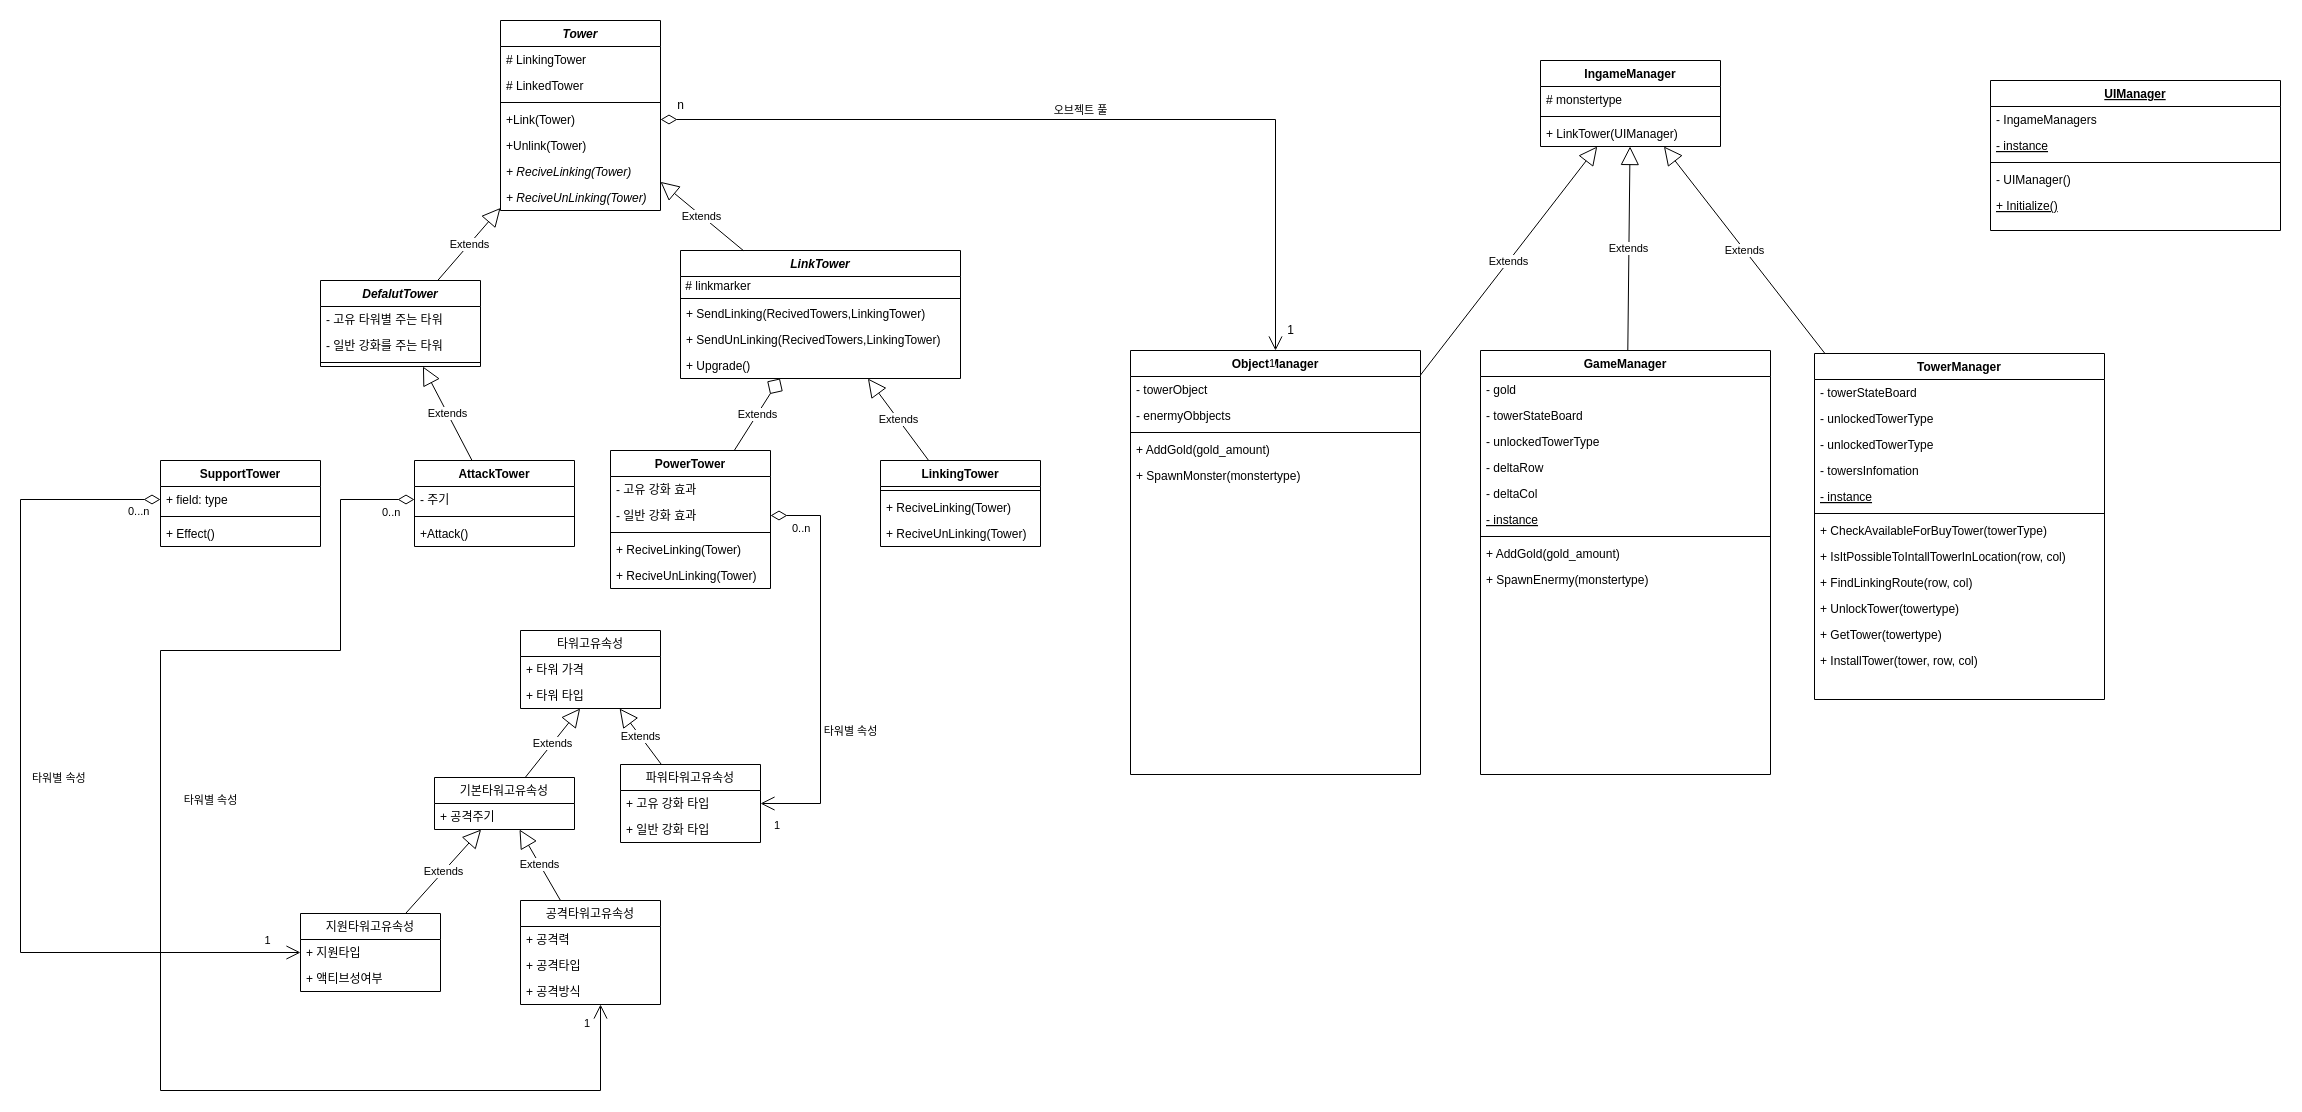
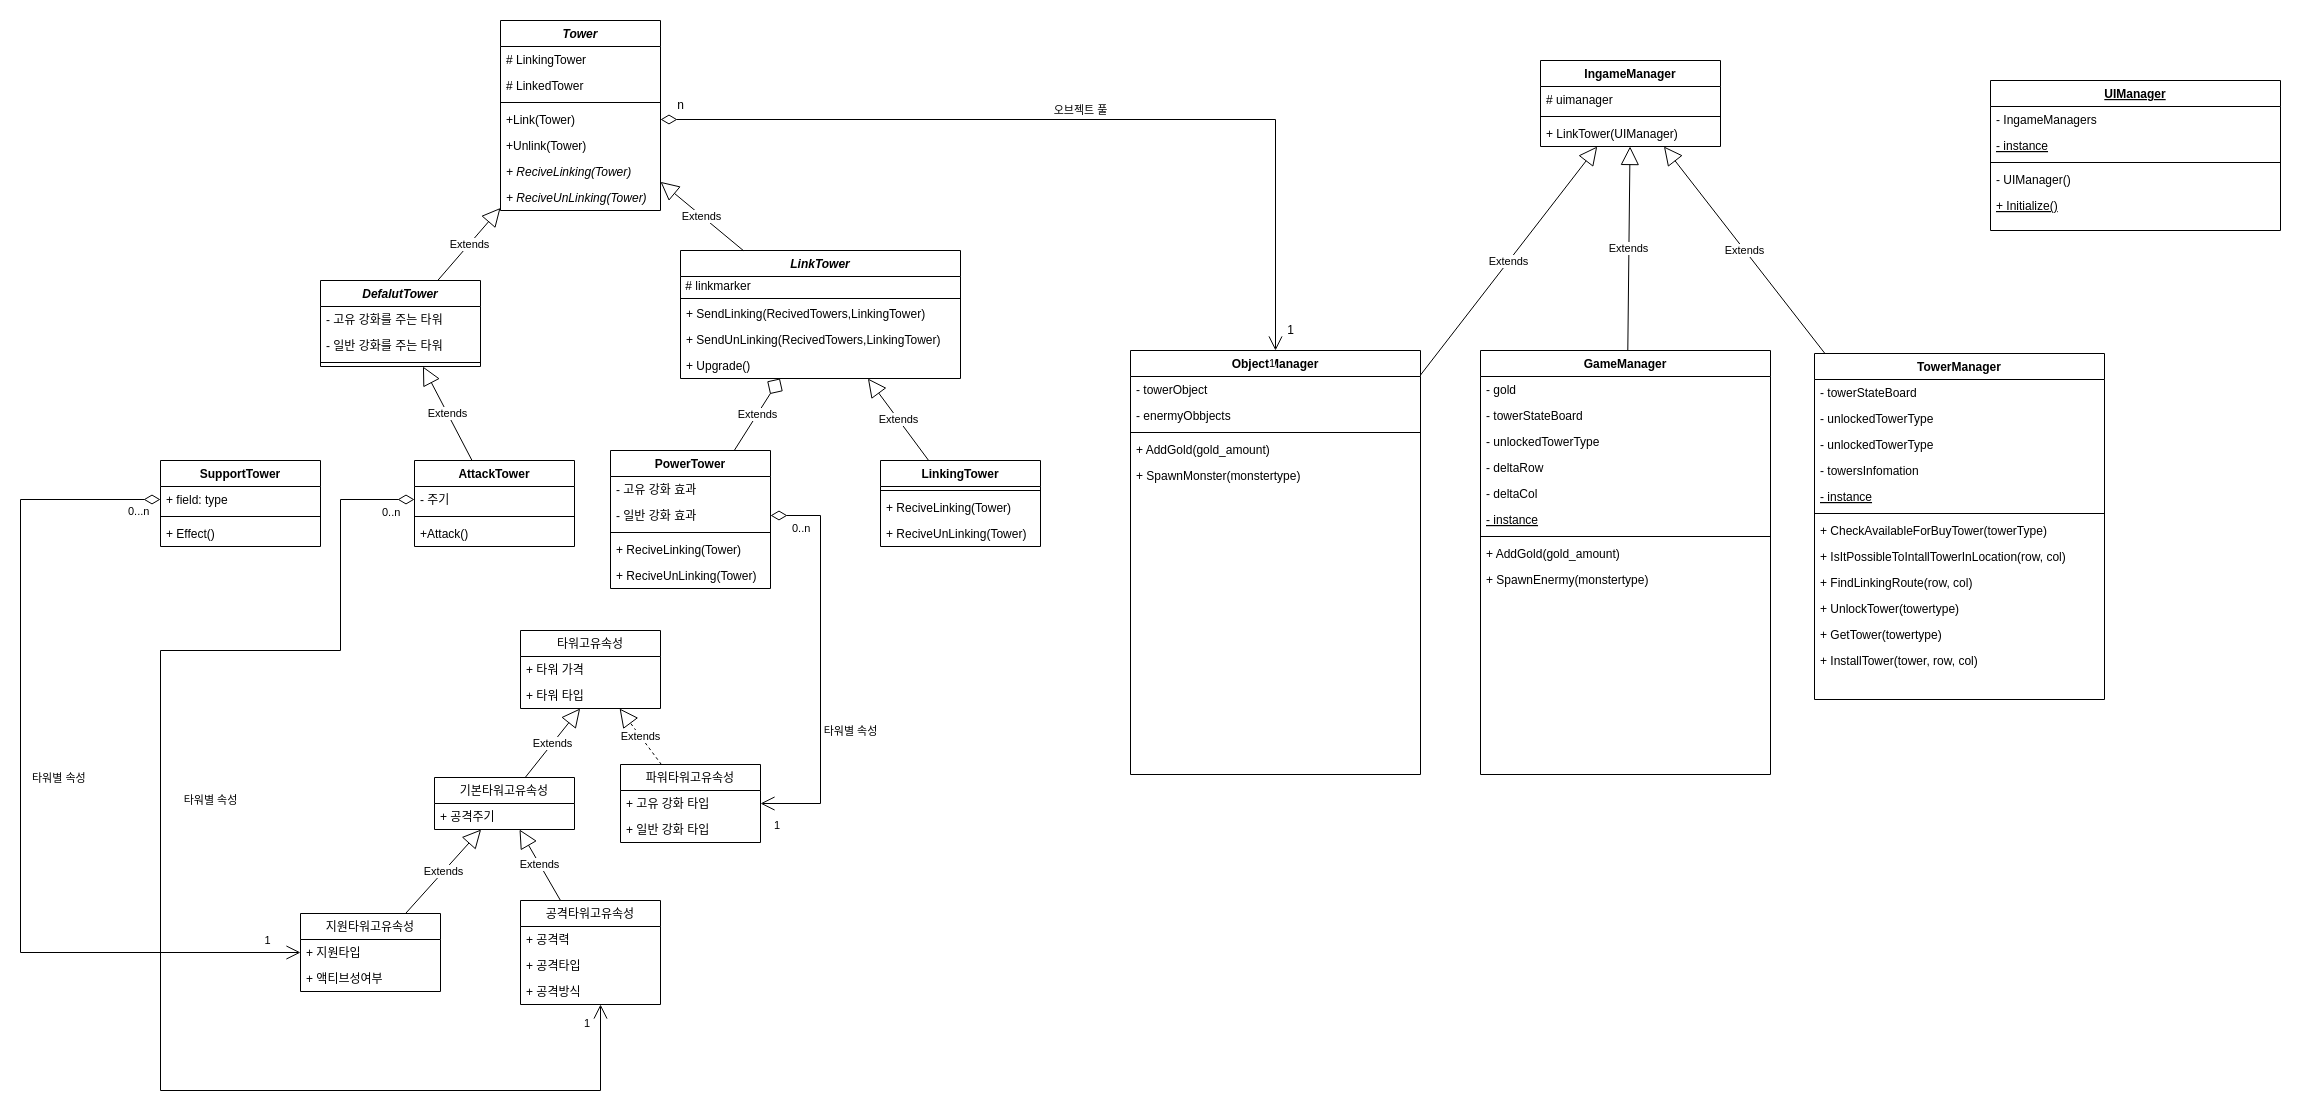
(1588, 100) -> (1580, 100)
(391, 320) -> (391, 320)
(652, 752) -> (652, 752)
